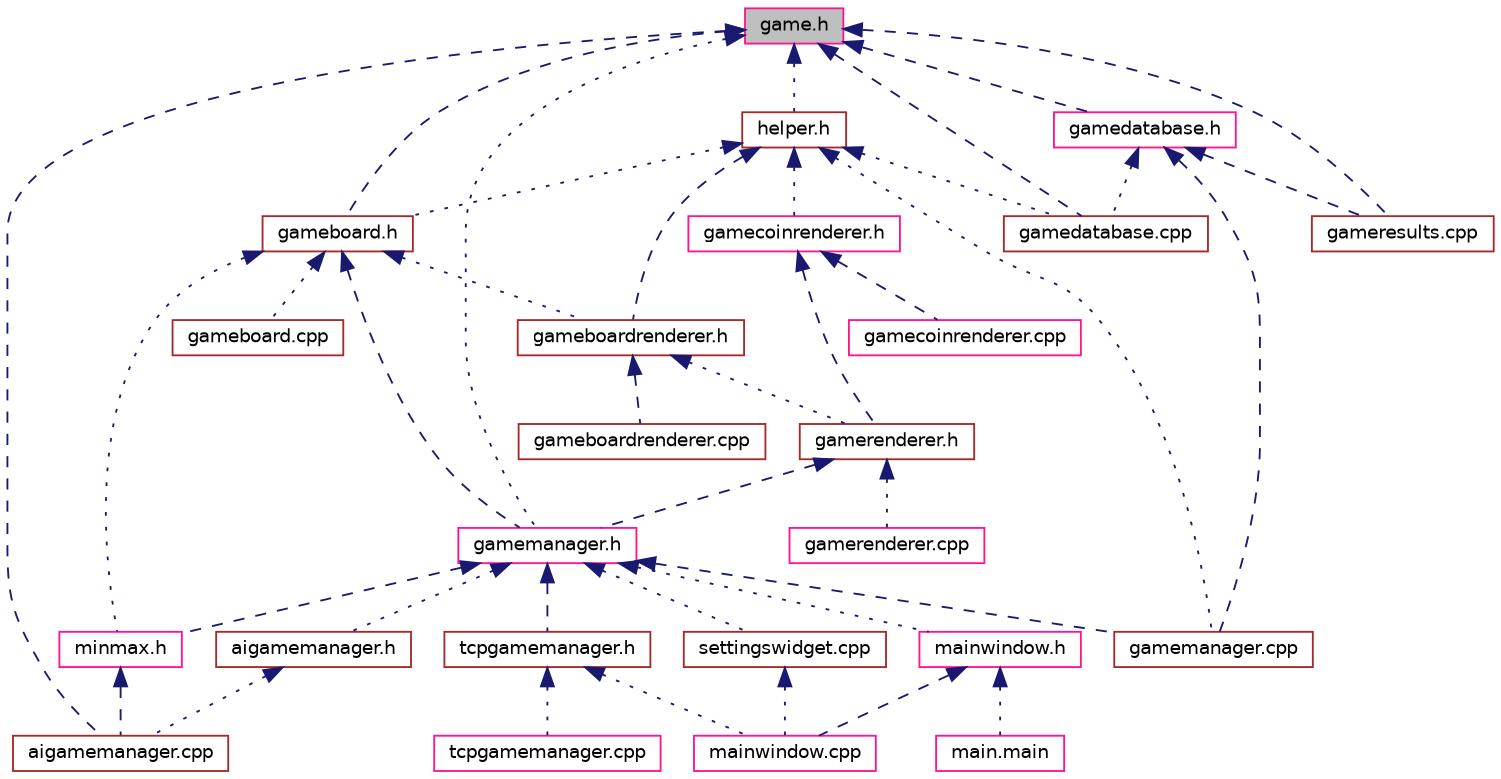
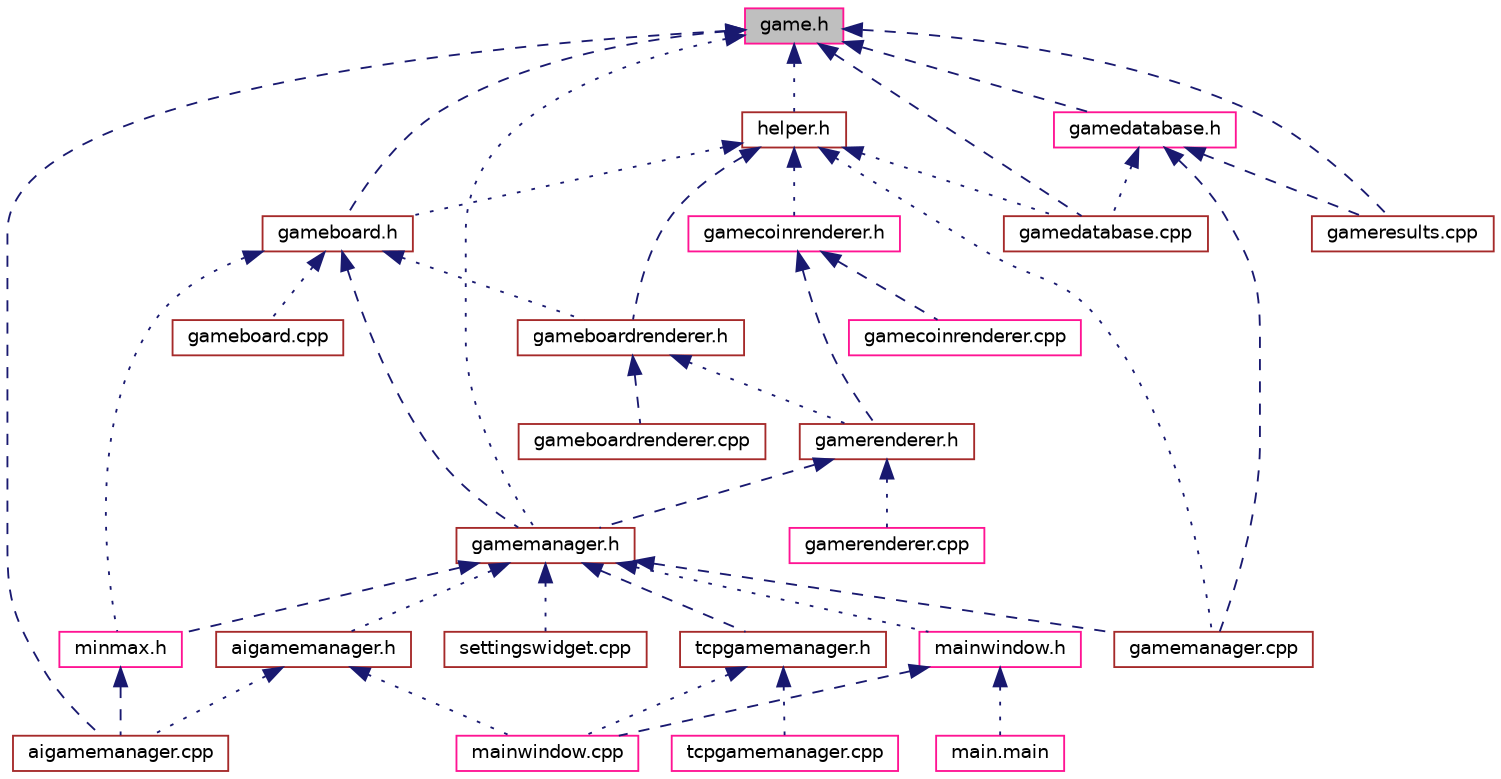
(547, 546) -> (546, 546)
(785, 711) -> (439, 705)
